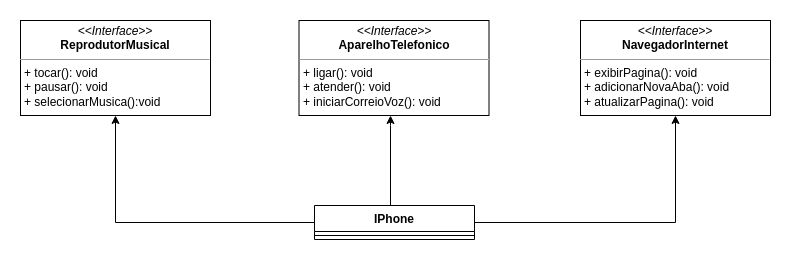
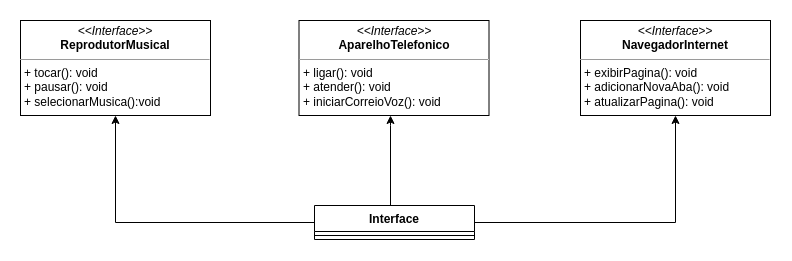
(395, 220) -> (395, 220)
